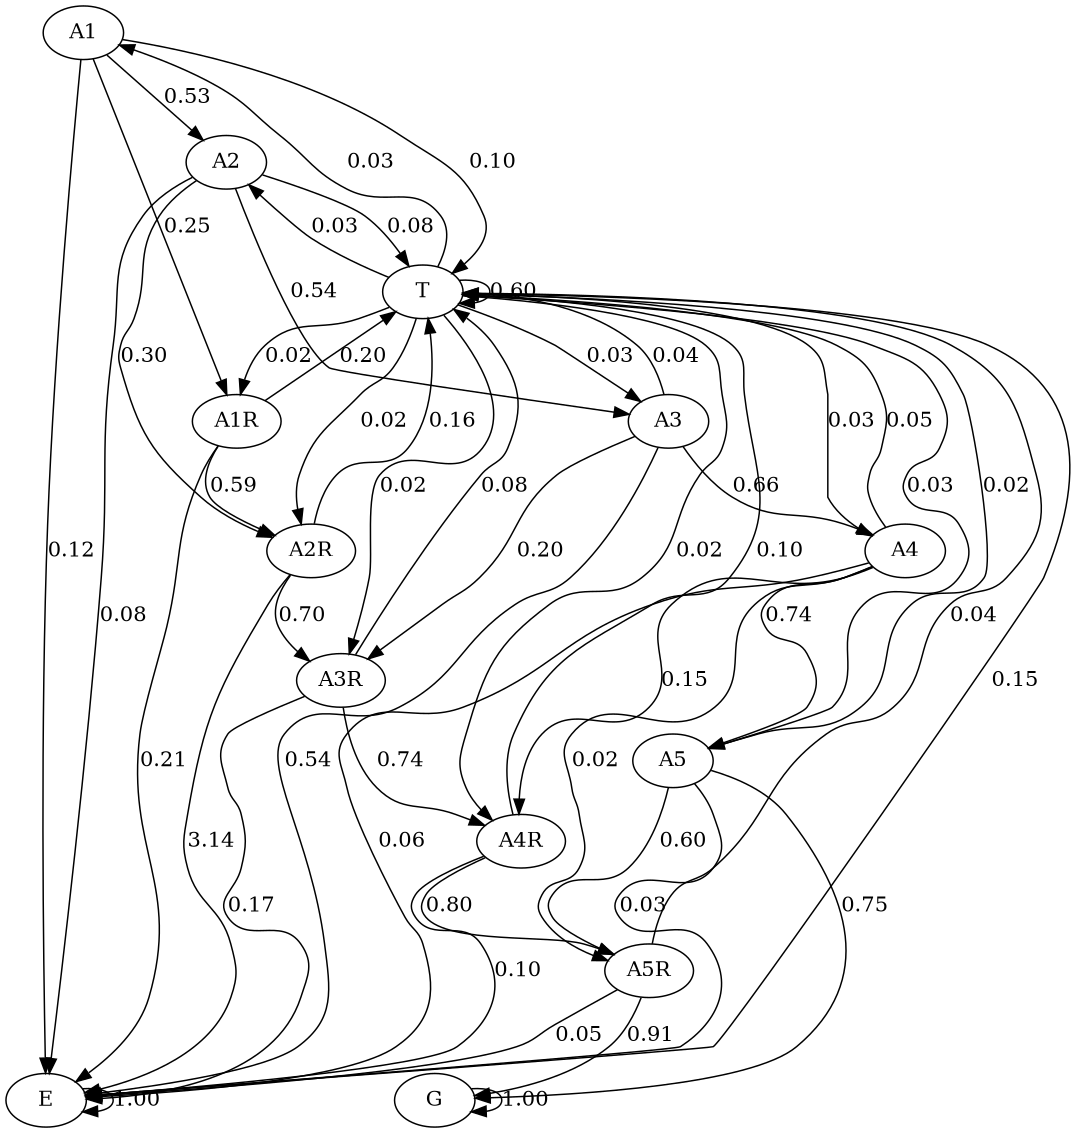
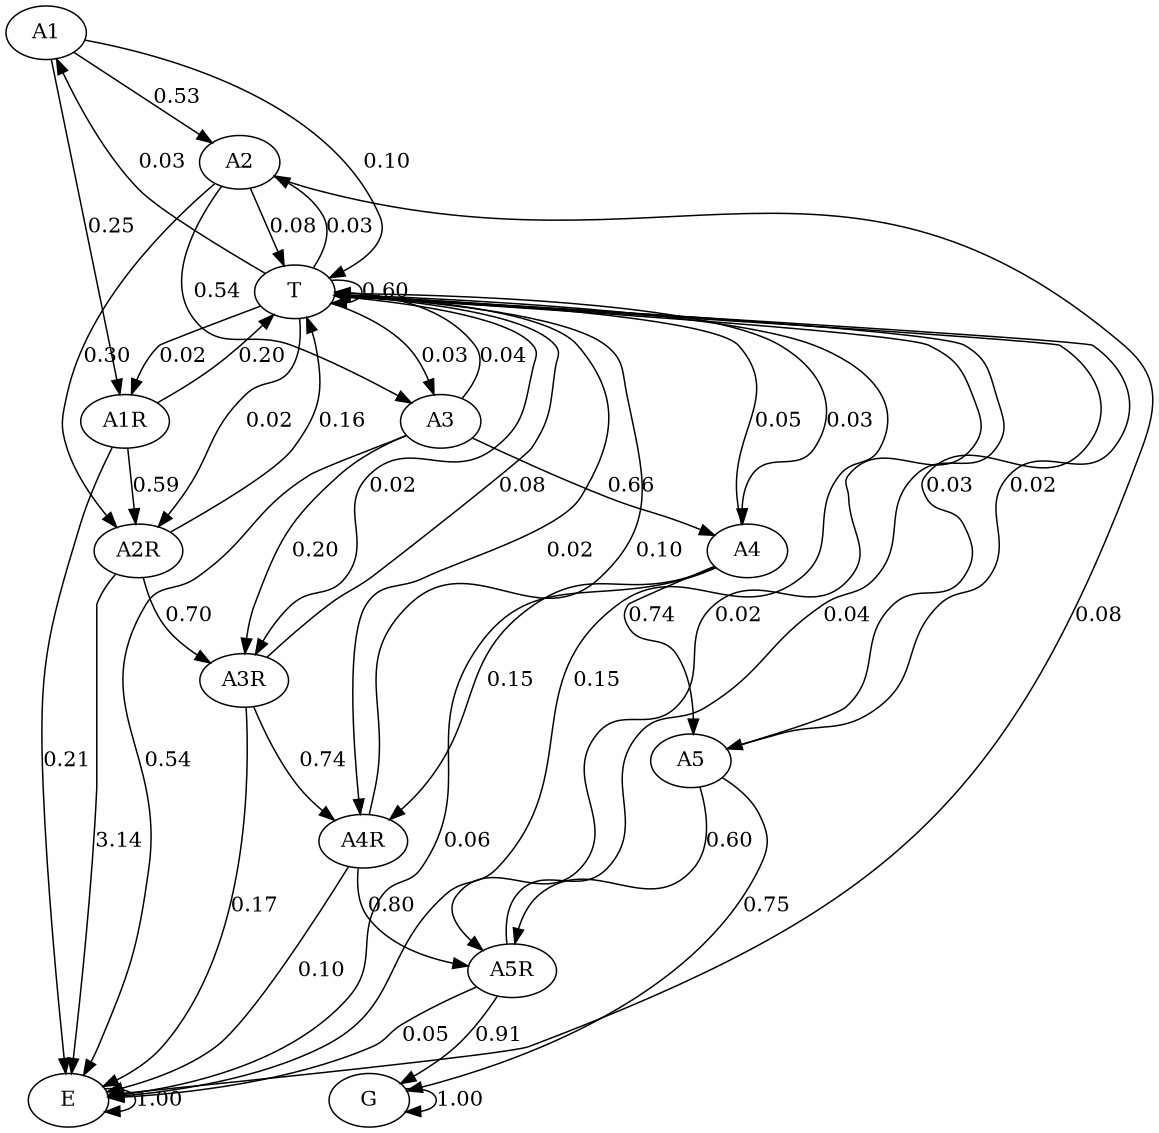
(47, 558) -> none
(657, 720) -> (852, 518)
(704, 1027) -> none
